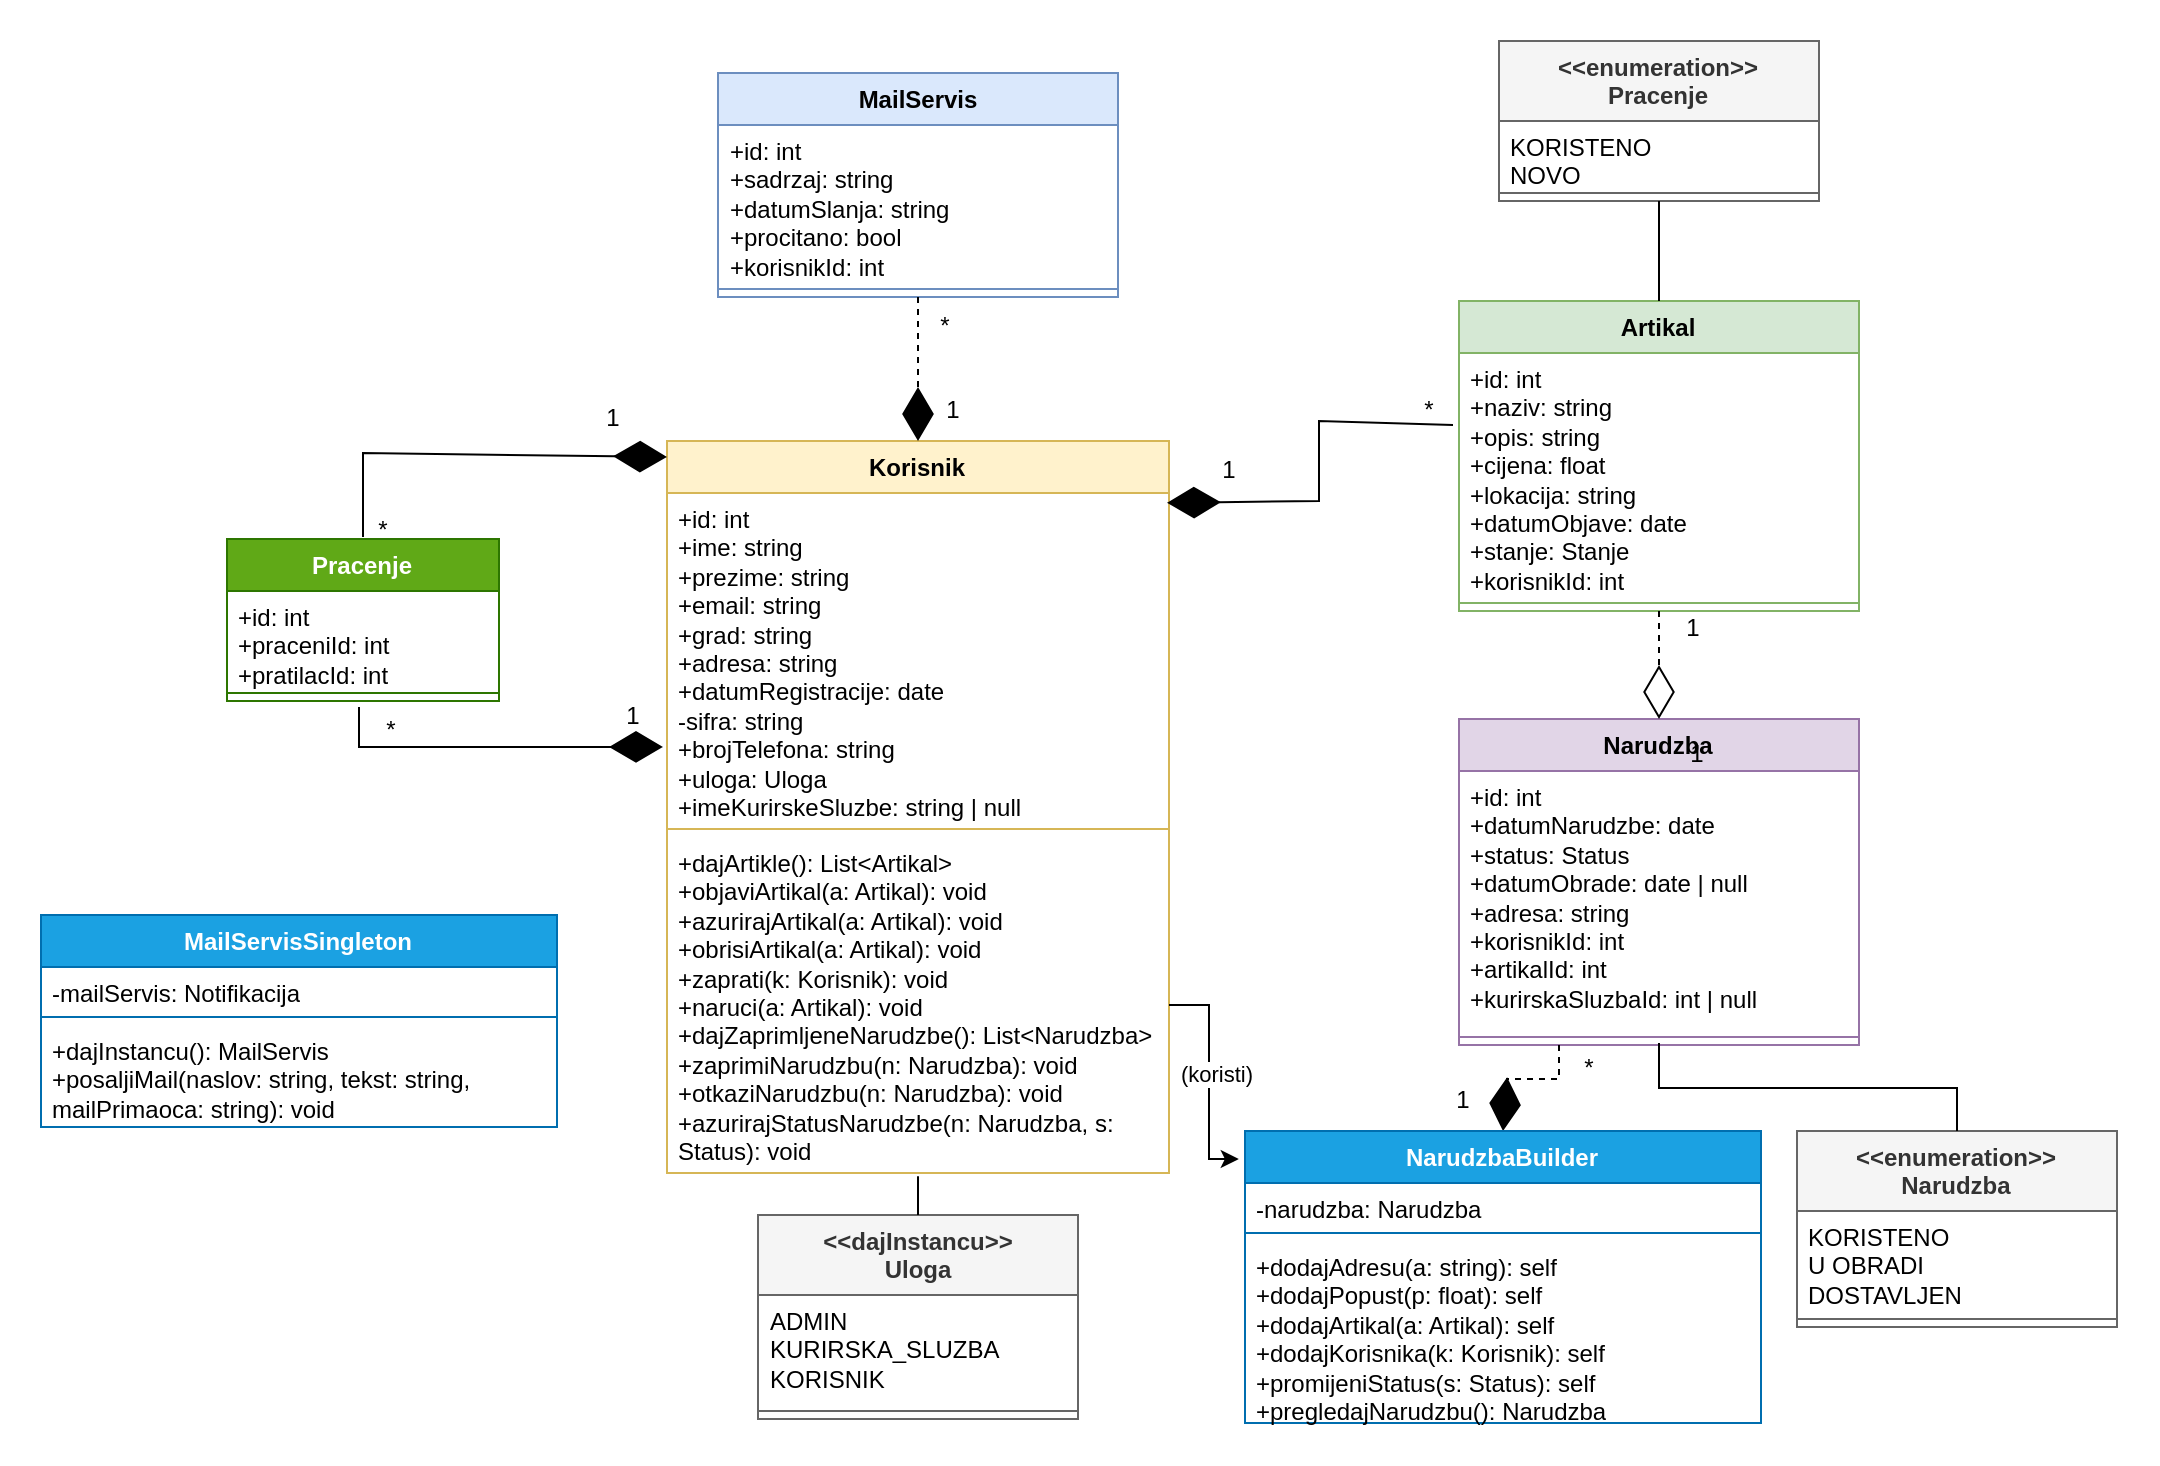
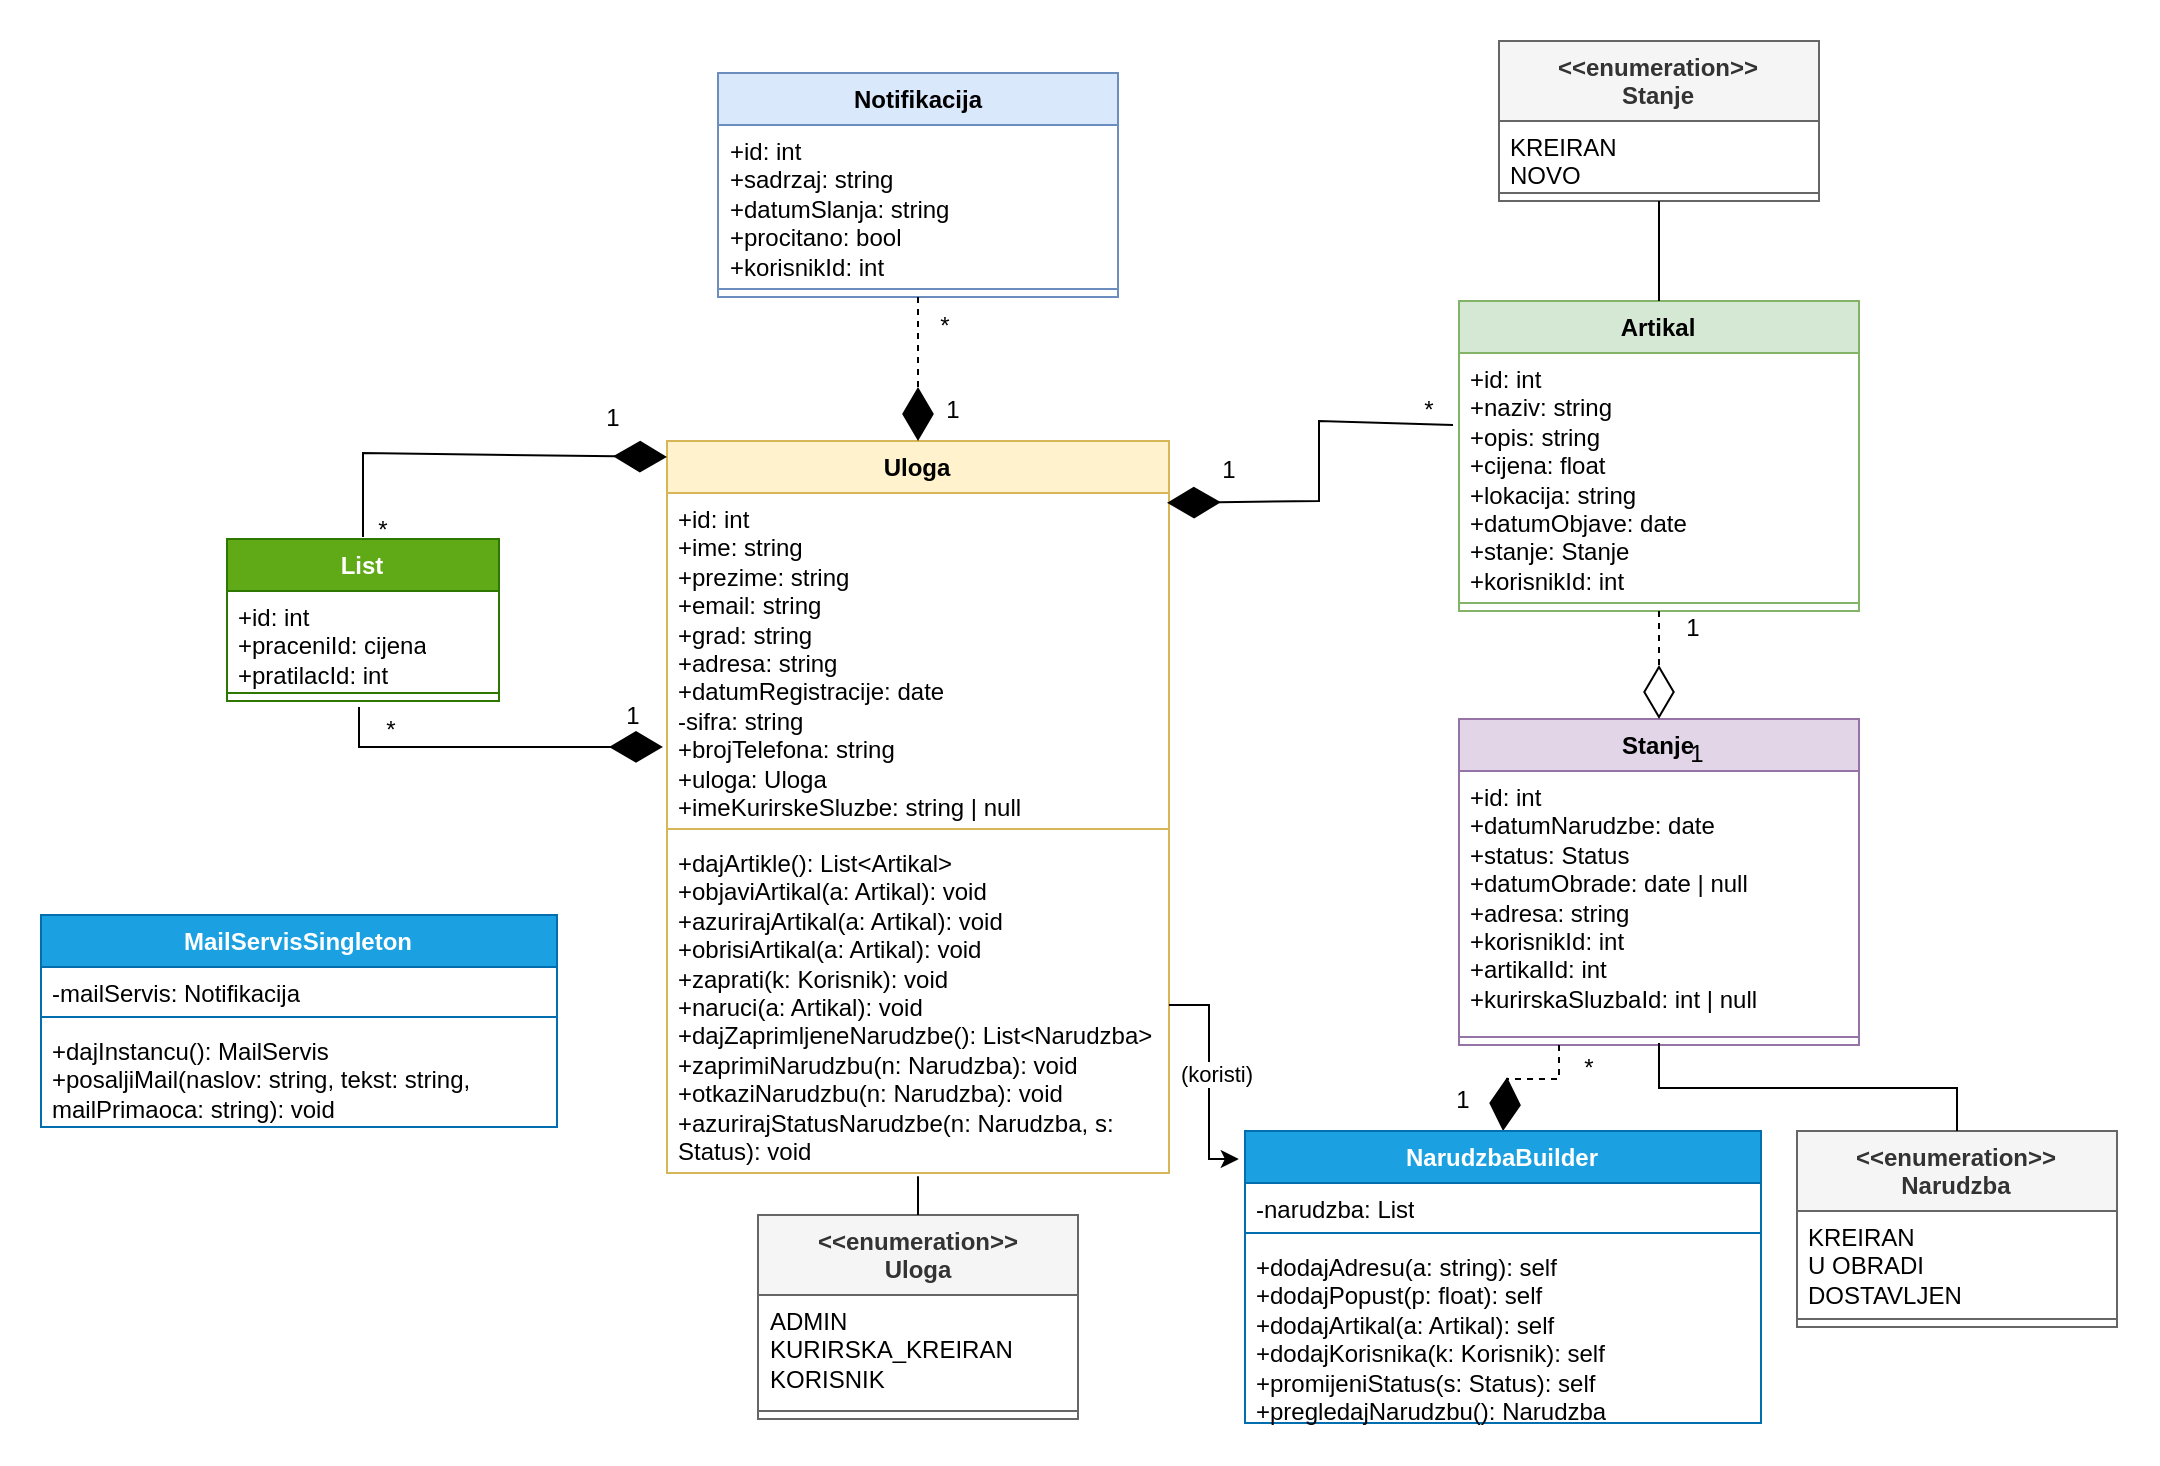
(1659, 84) -> (1659, 84)
(919, 101) -> (919, 101)
(1571, 164) -> (1558, 164)
(918, 469) -> (918, 469)
(363, 567) -> (363, 567)
(331, 648) -> (347, 648)
(1659, 747) -> (1659, 747)
(1378, 1211) -> (1348, 1211)
(919, 1258) -> (919, 1258)
(1876, 1268) -> (1876, 1268)
(872, 1352) -> (879, 1352)
